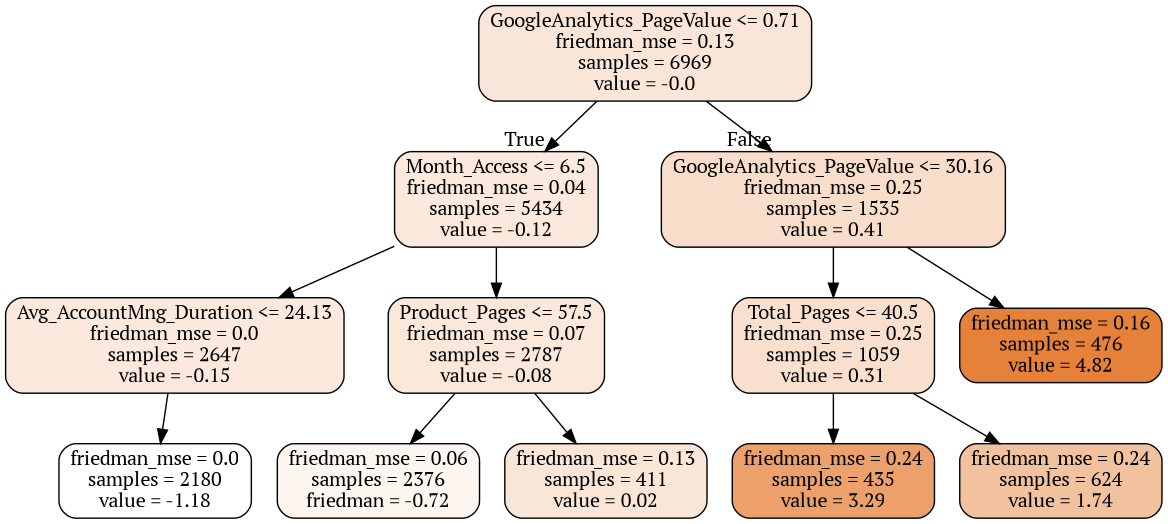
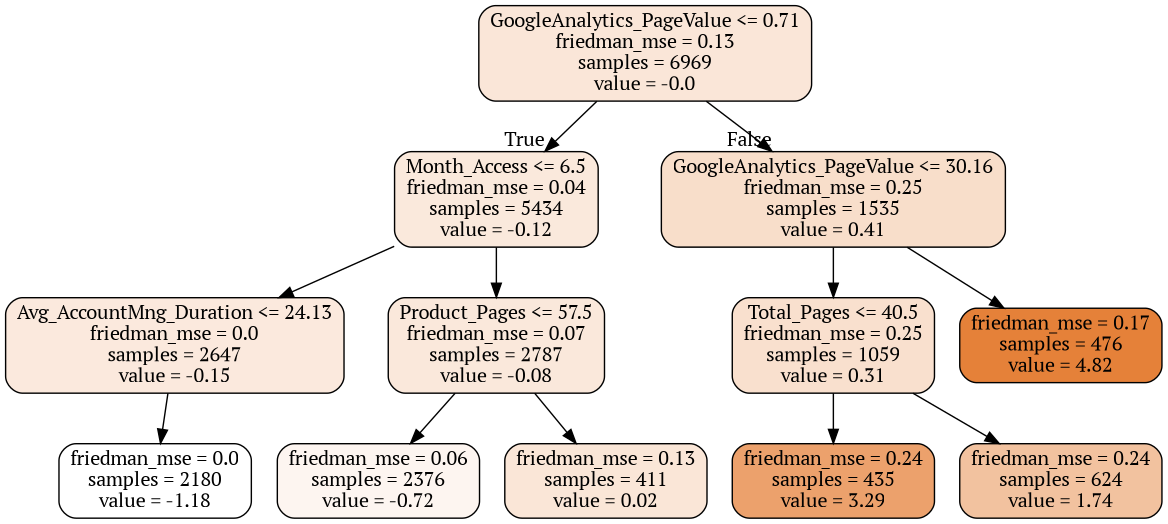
(1061, 345) -> (1061, 345)
(378, 481) -> (378, 481)
